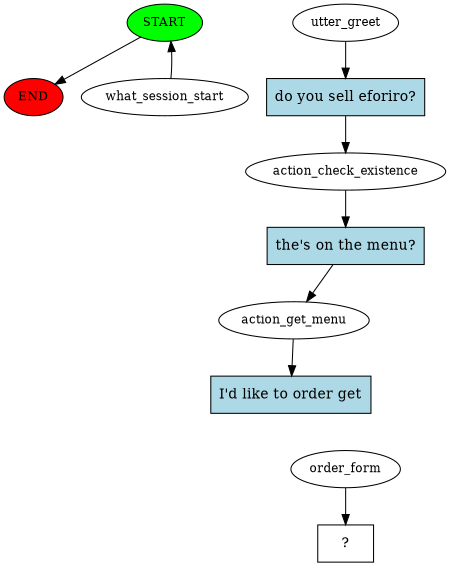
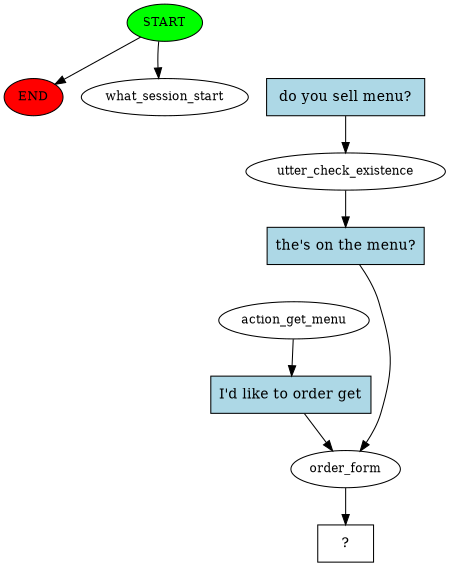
(346, 23) -> none
(172, 65) -> (158, 55)
(346, 97) -> (346, 97)
(346, 172) -> (346, 172)
(323, 279) -> (390, 353)
none -> (315, 428)
